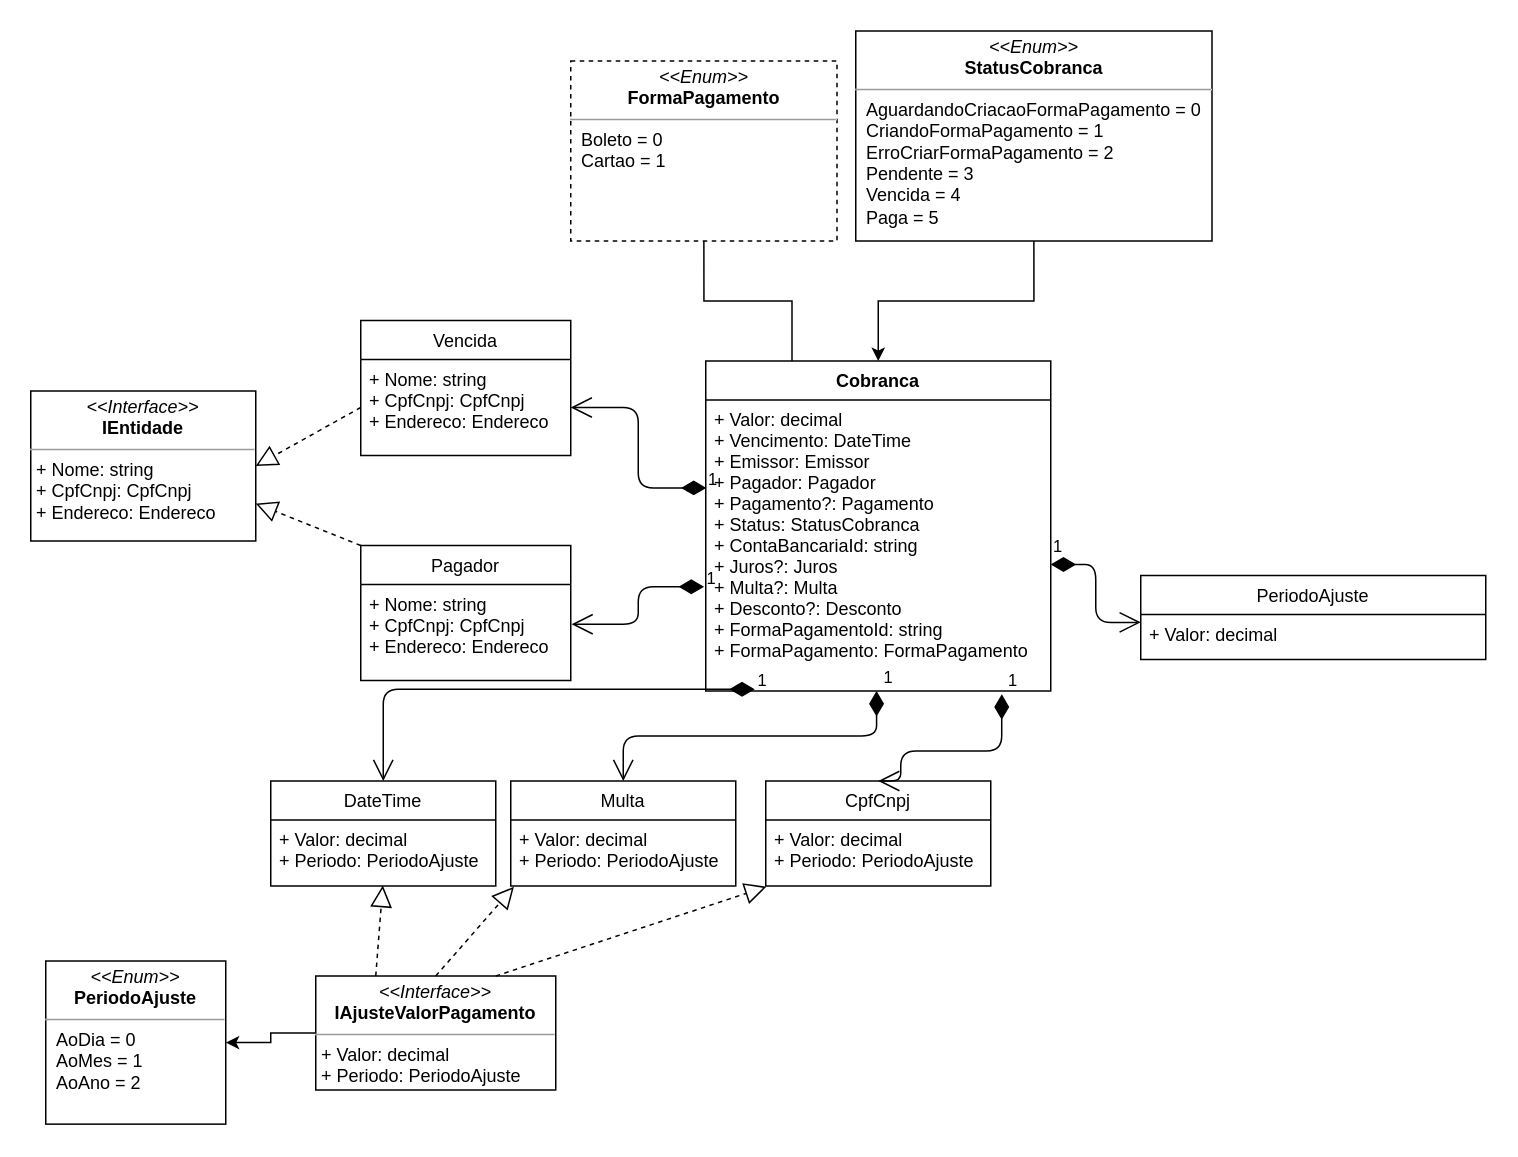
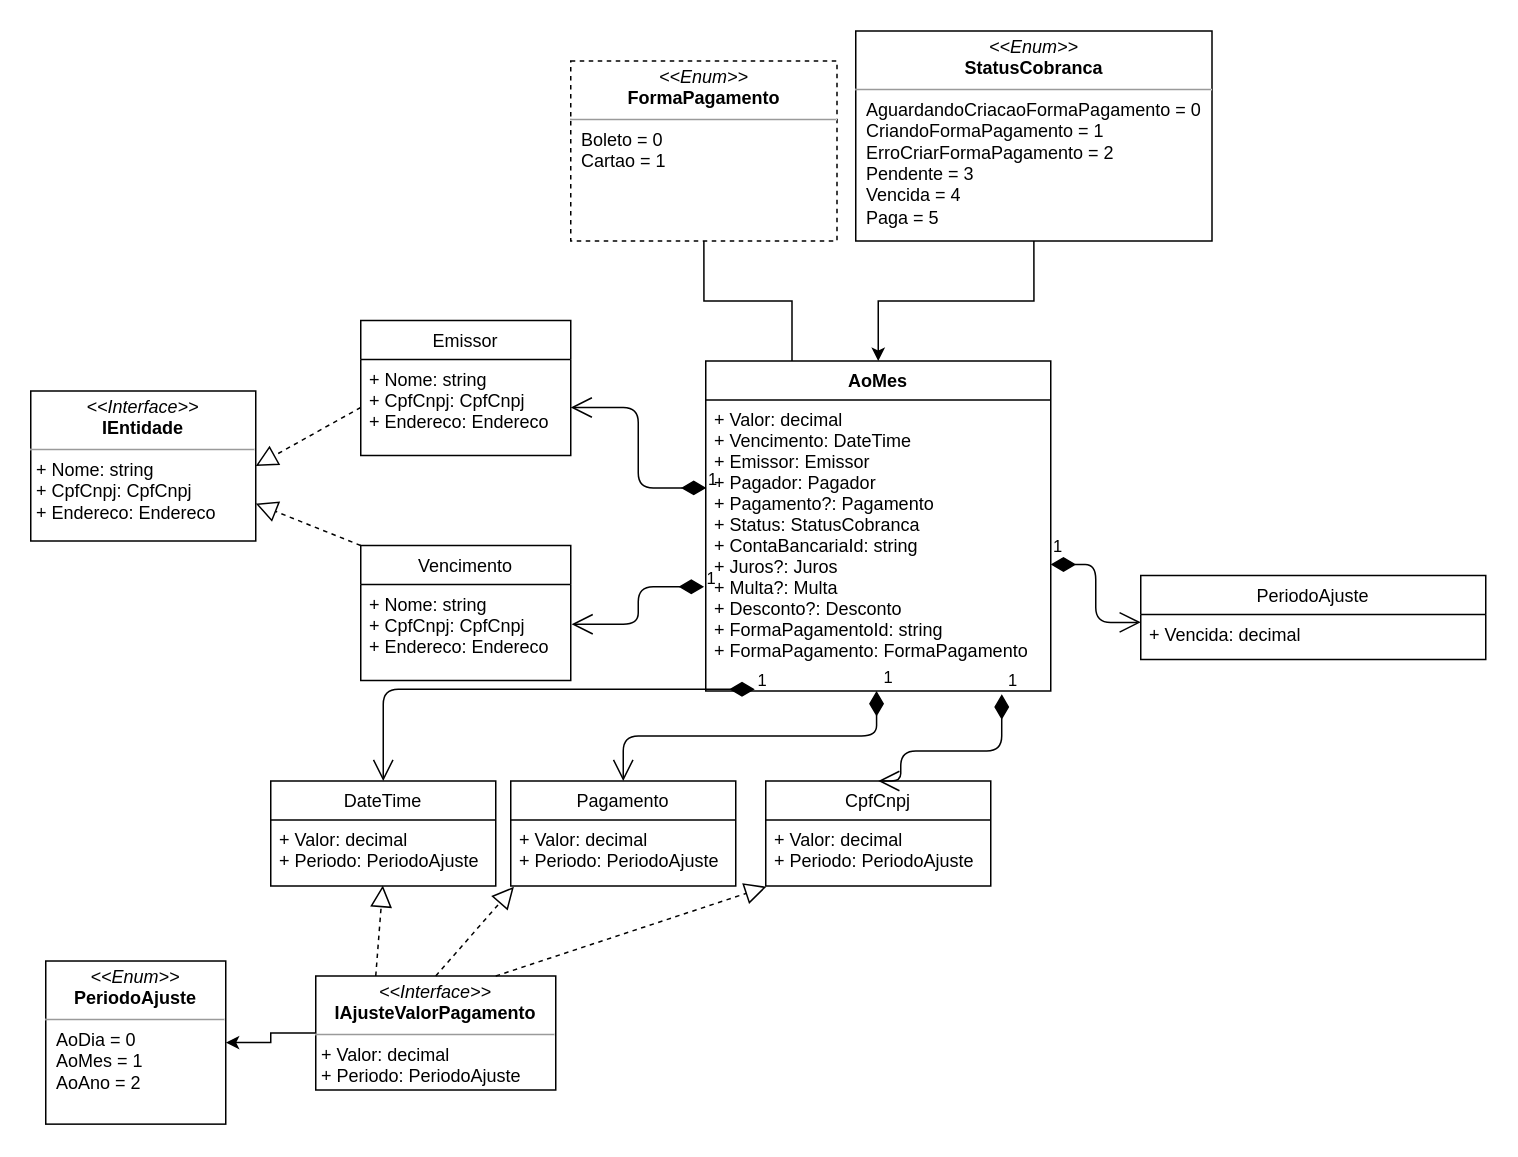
(465, 341) -> (465, 341)
(878, 381) -> (878, 381)
(465, 566) -> (465, 566)
(1216, 635) -> (1226, 635)
(623, 801) -> (623, 801)
